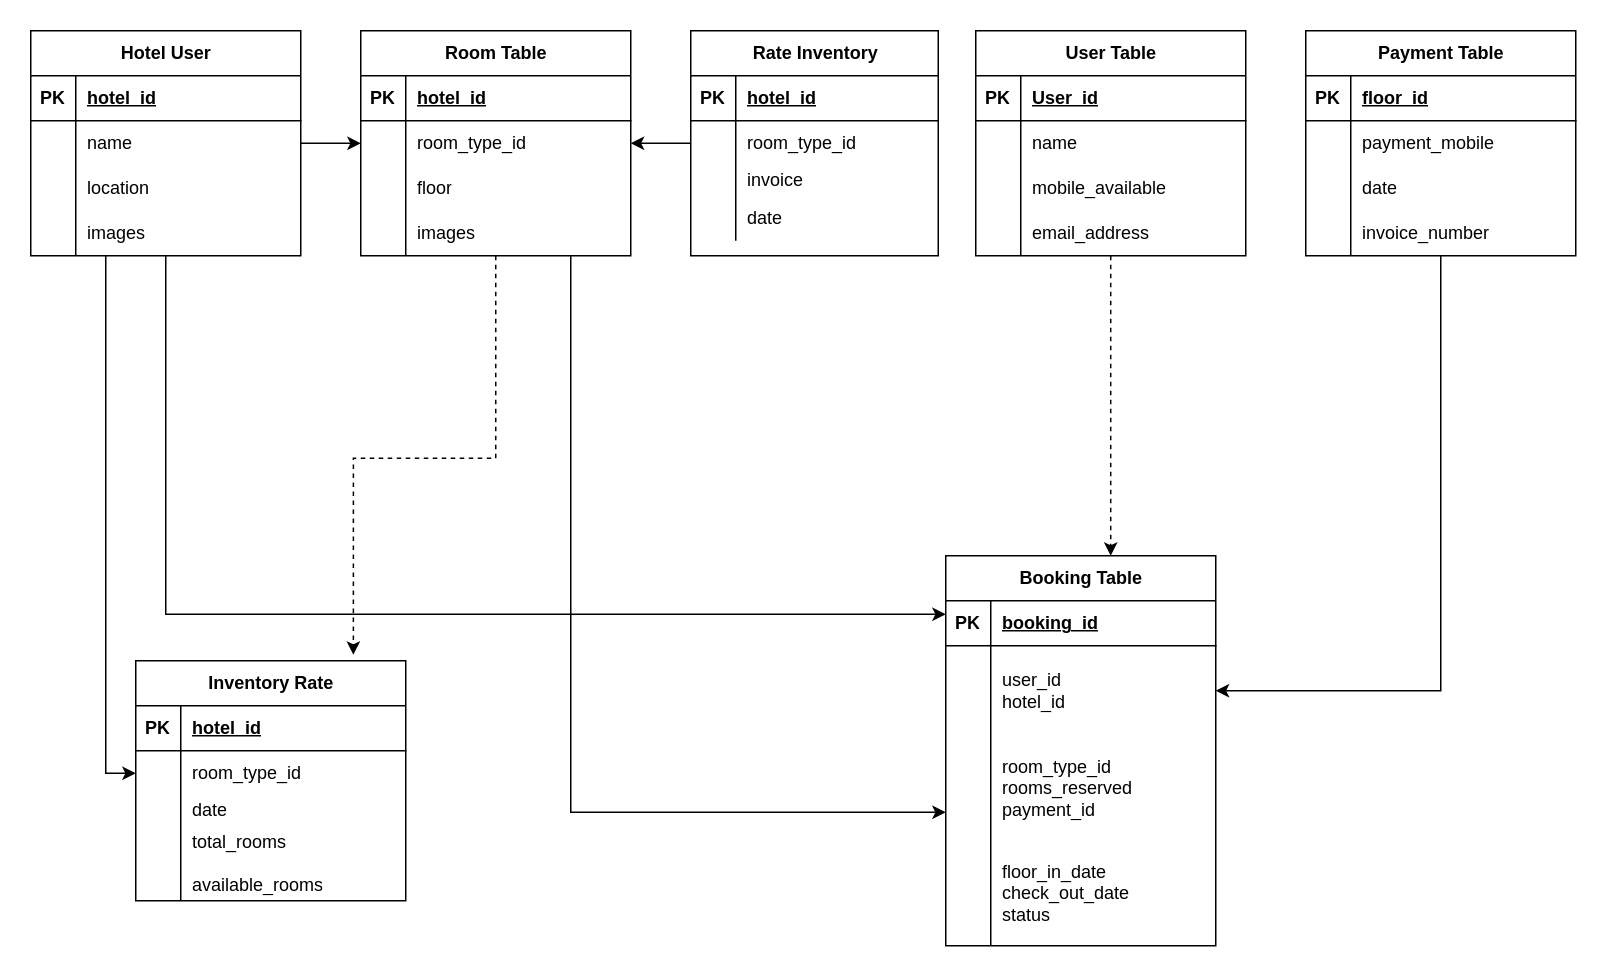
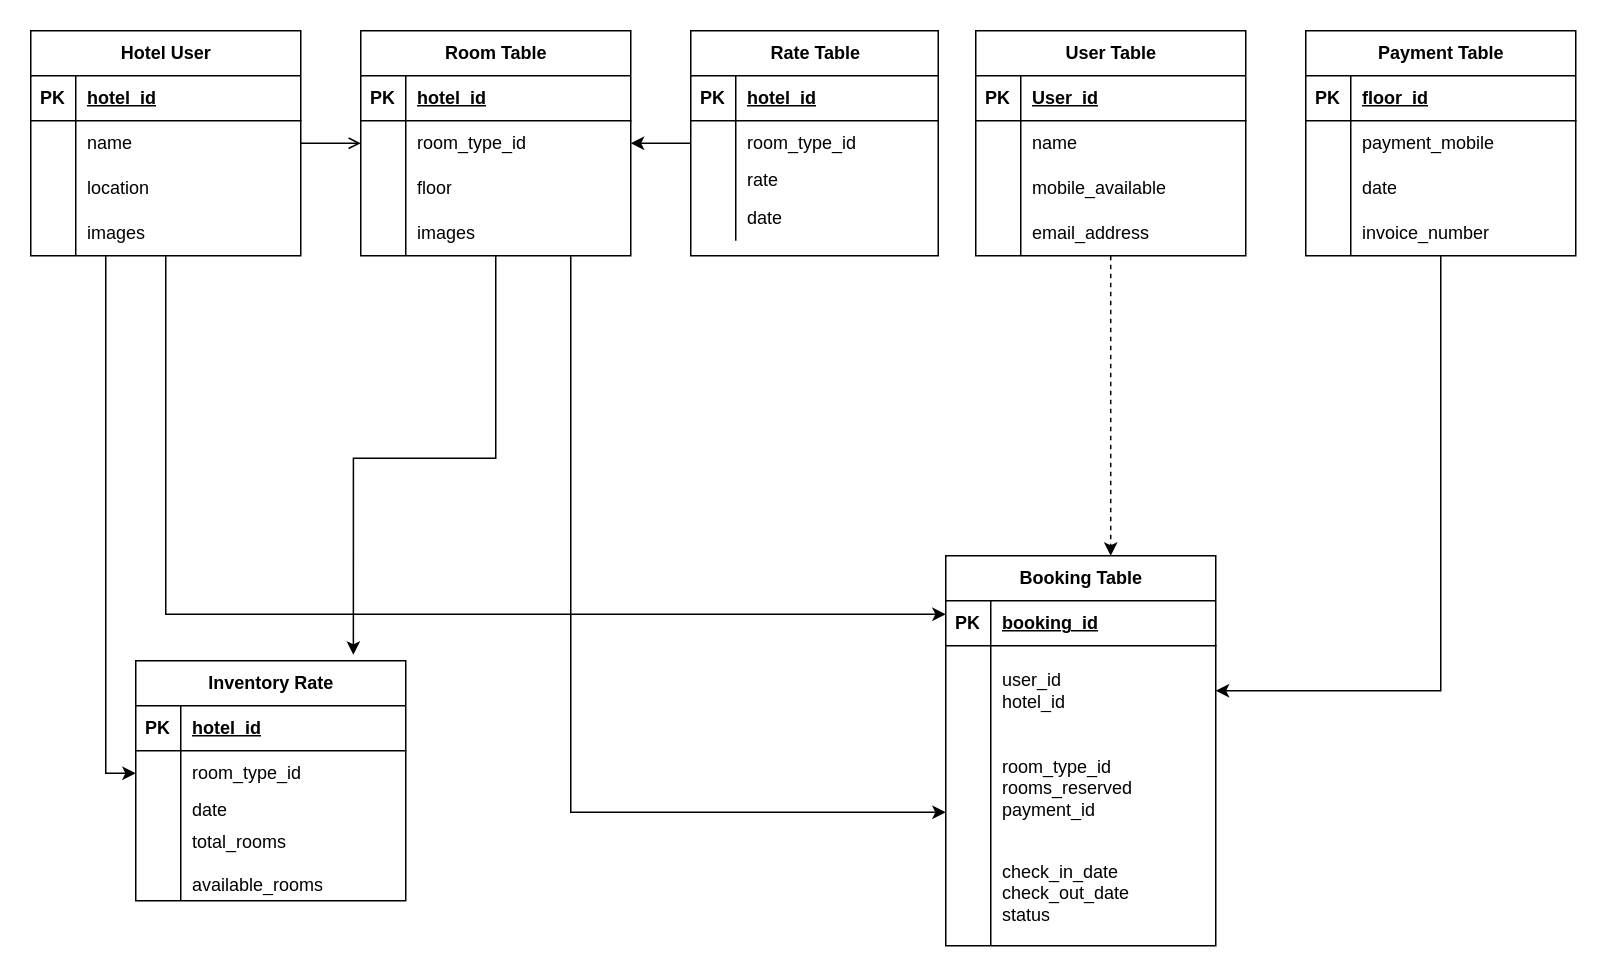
(816, 53) -> (816, 53)
(349, 143) -> (351, 143)
(778, 181) -> (768, 181)
(450, 458) -> (450, 458)
(1073, 893) -> (1073, 893)
